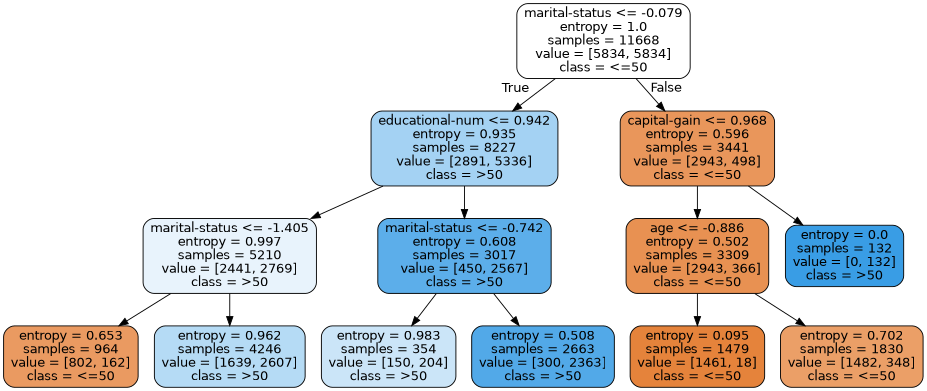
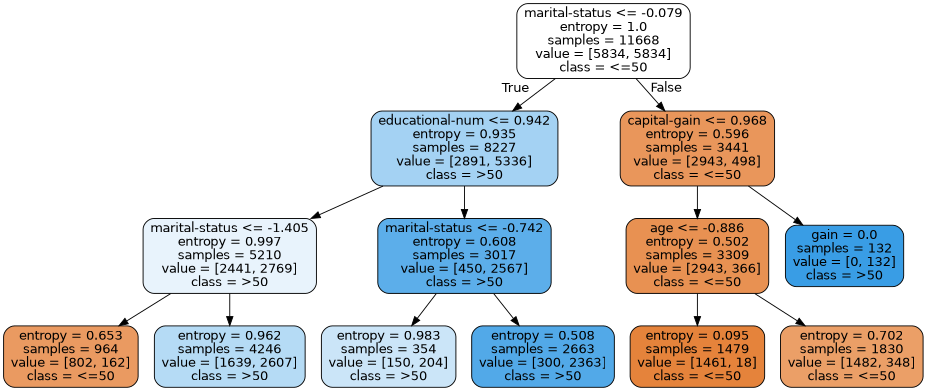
(845, 256) -> (845, 256)
